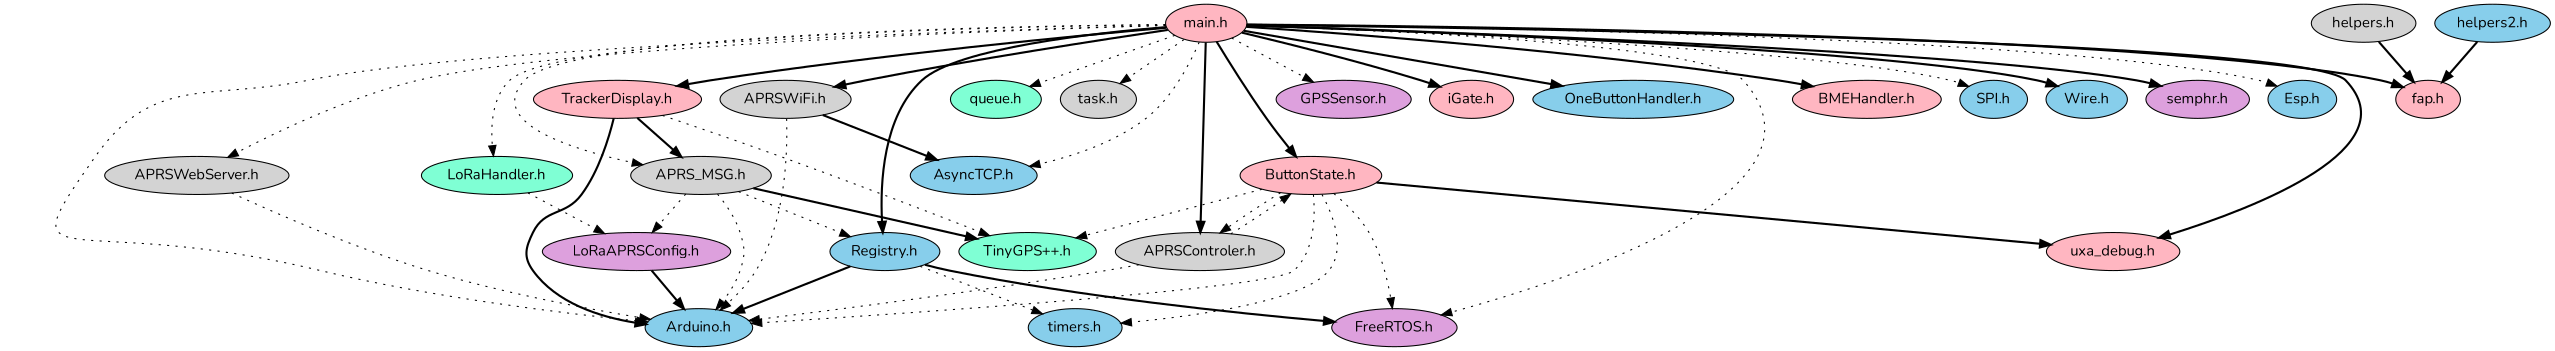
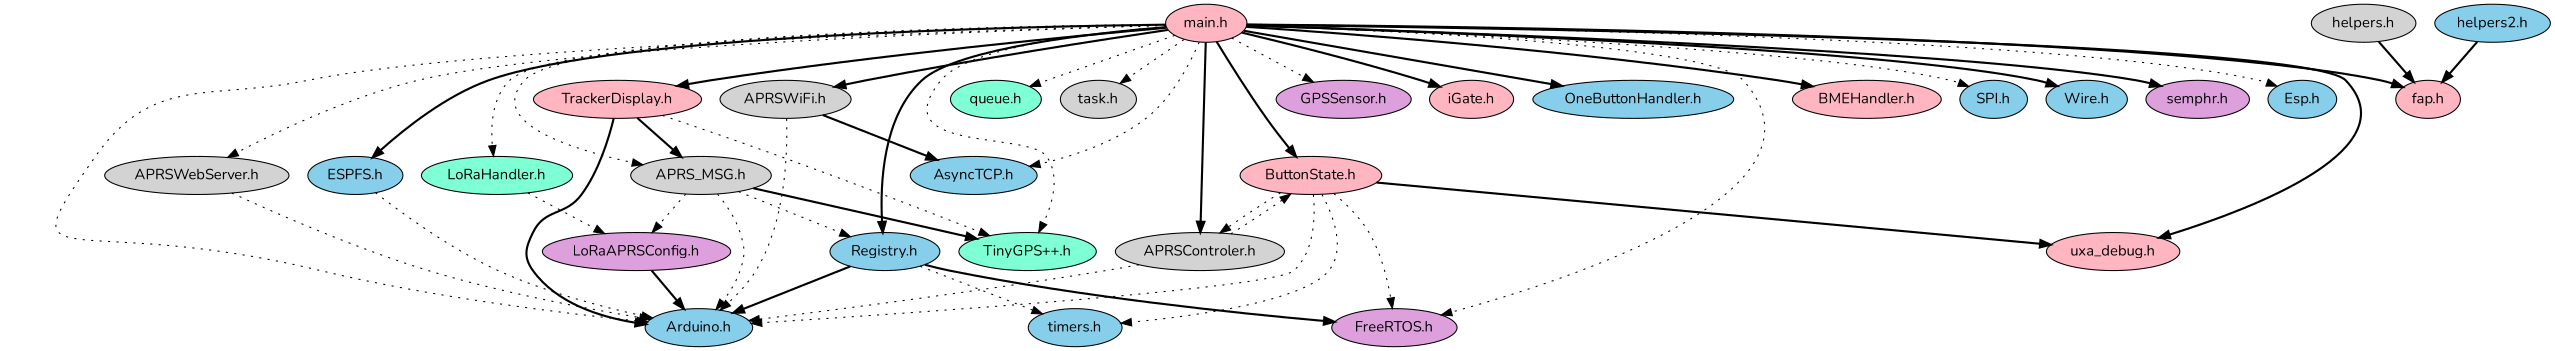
none -> (355, 175)
(1174, 212) -> (940, 81)
